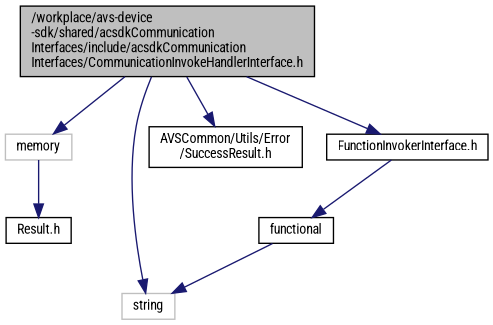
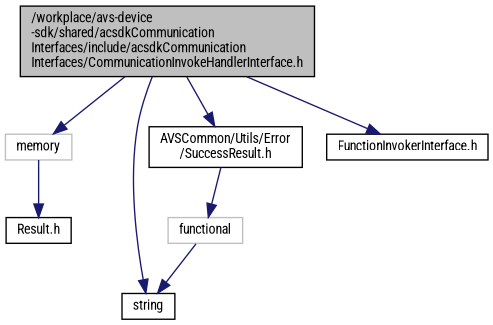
(358, 185) -> (216, 186)
(296, 230) -> (205, 230)
(148, 306) -> (148, 306)
